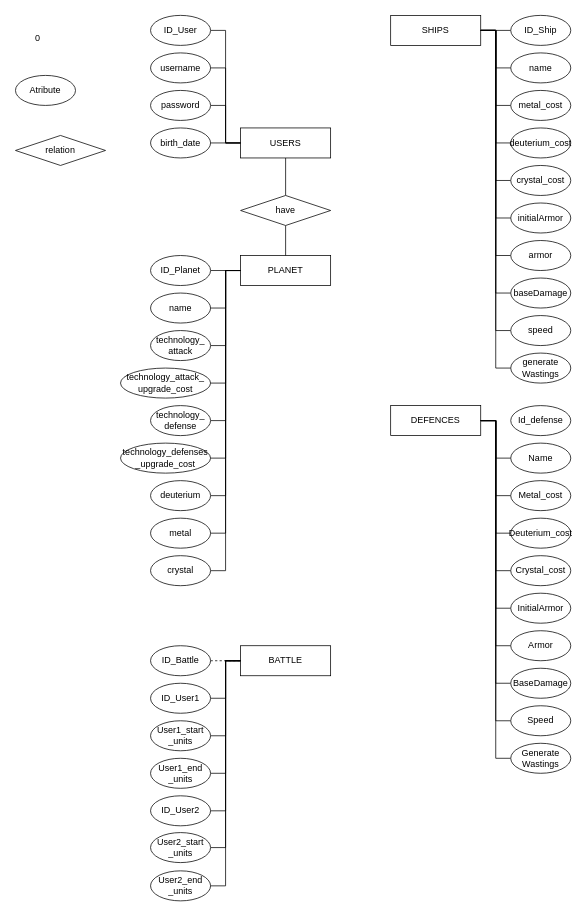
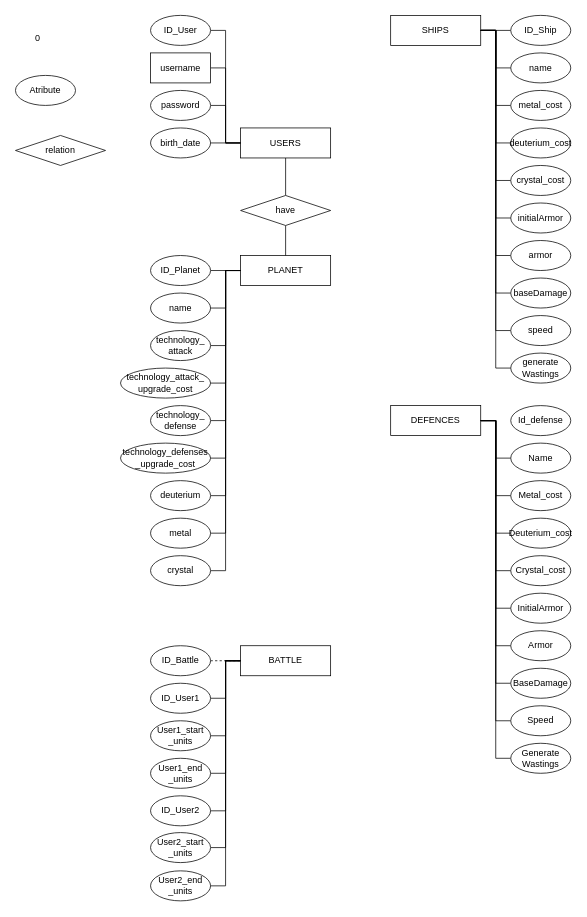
(180, 68) -> (180, 68)
